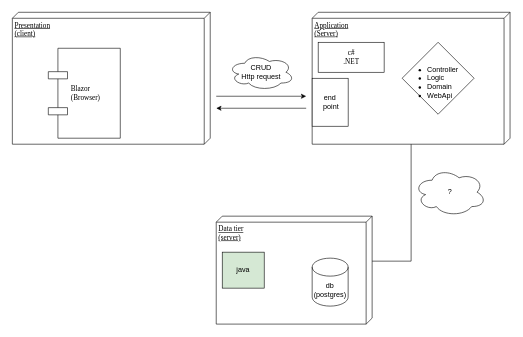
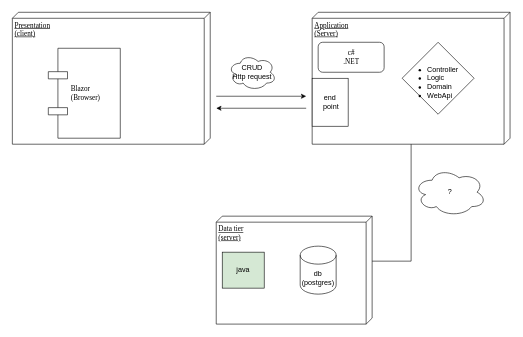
(351, 57) -> (351, 57)
(261, 72) -> (252, 72)
(330, 282) -> (318, 270)
